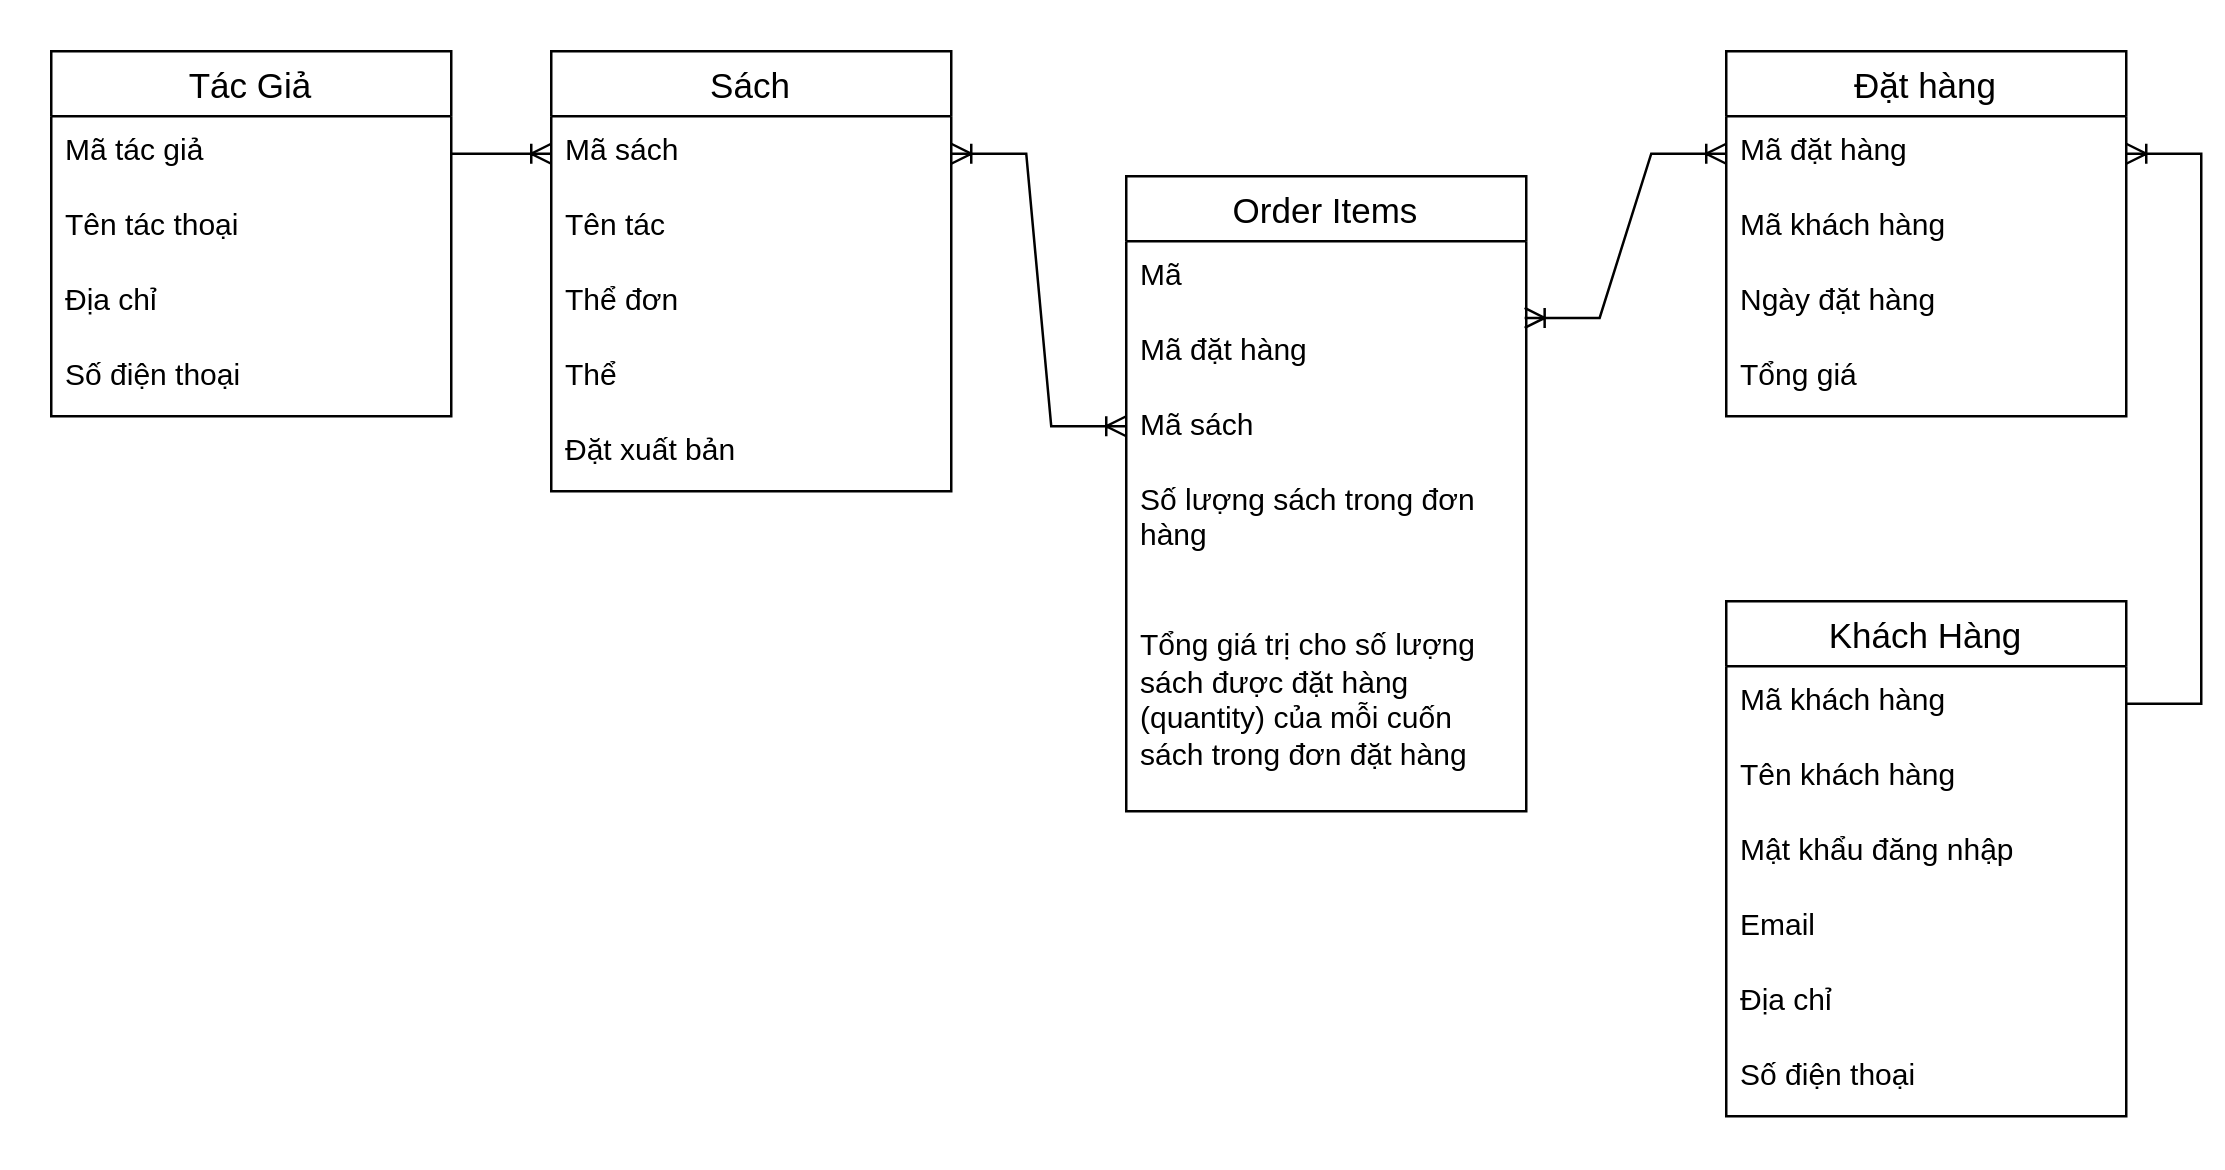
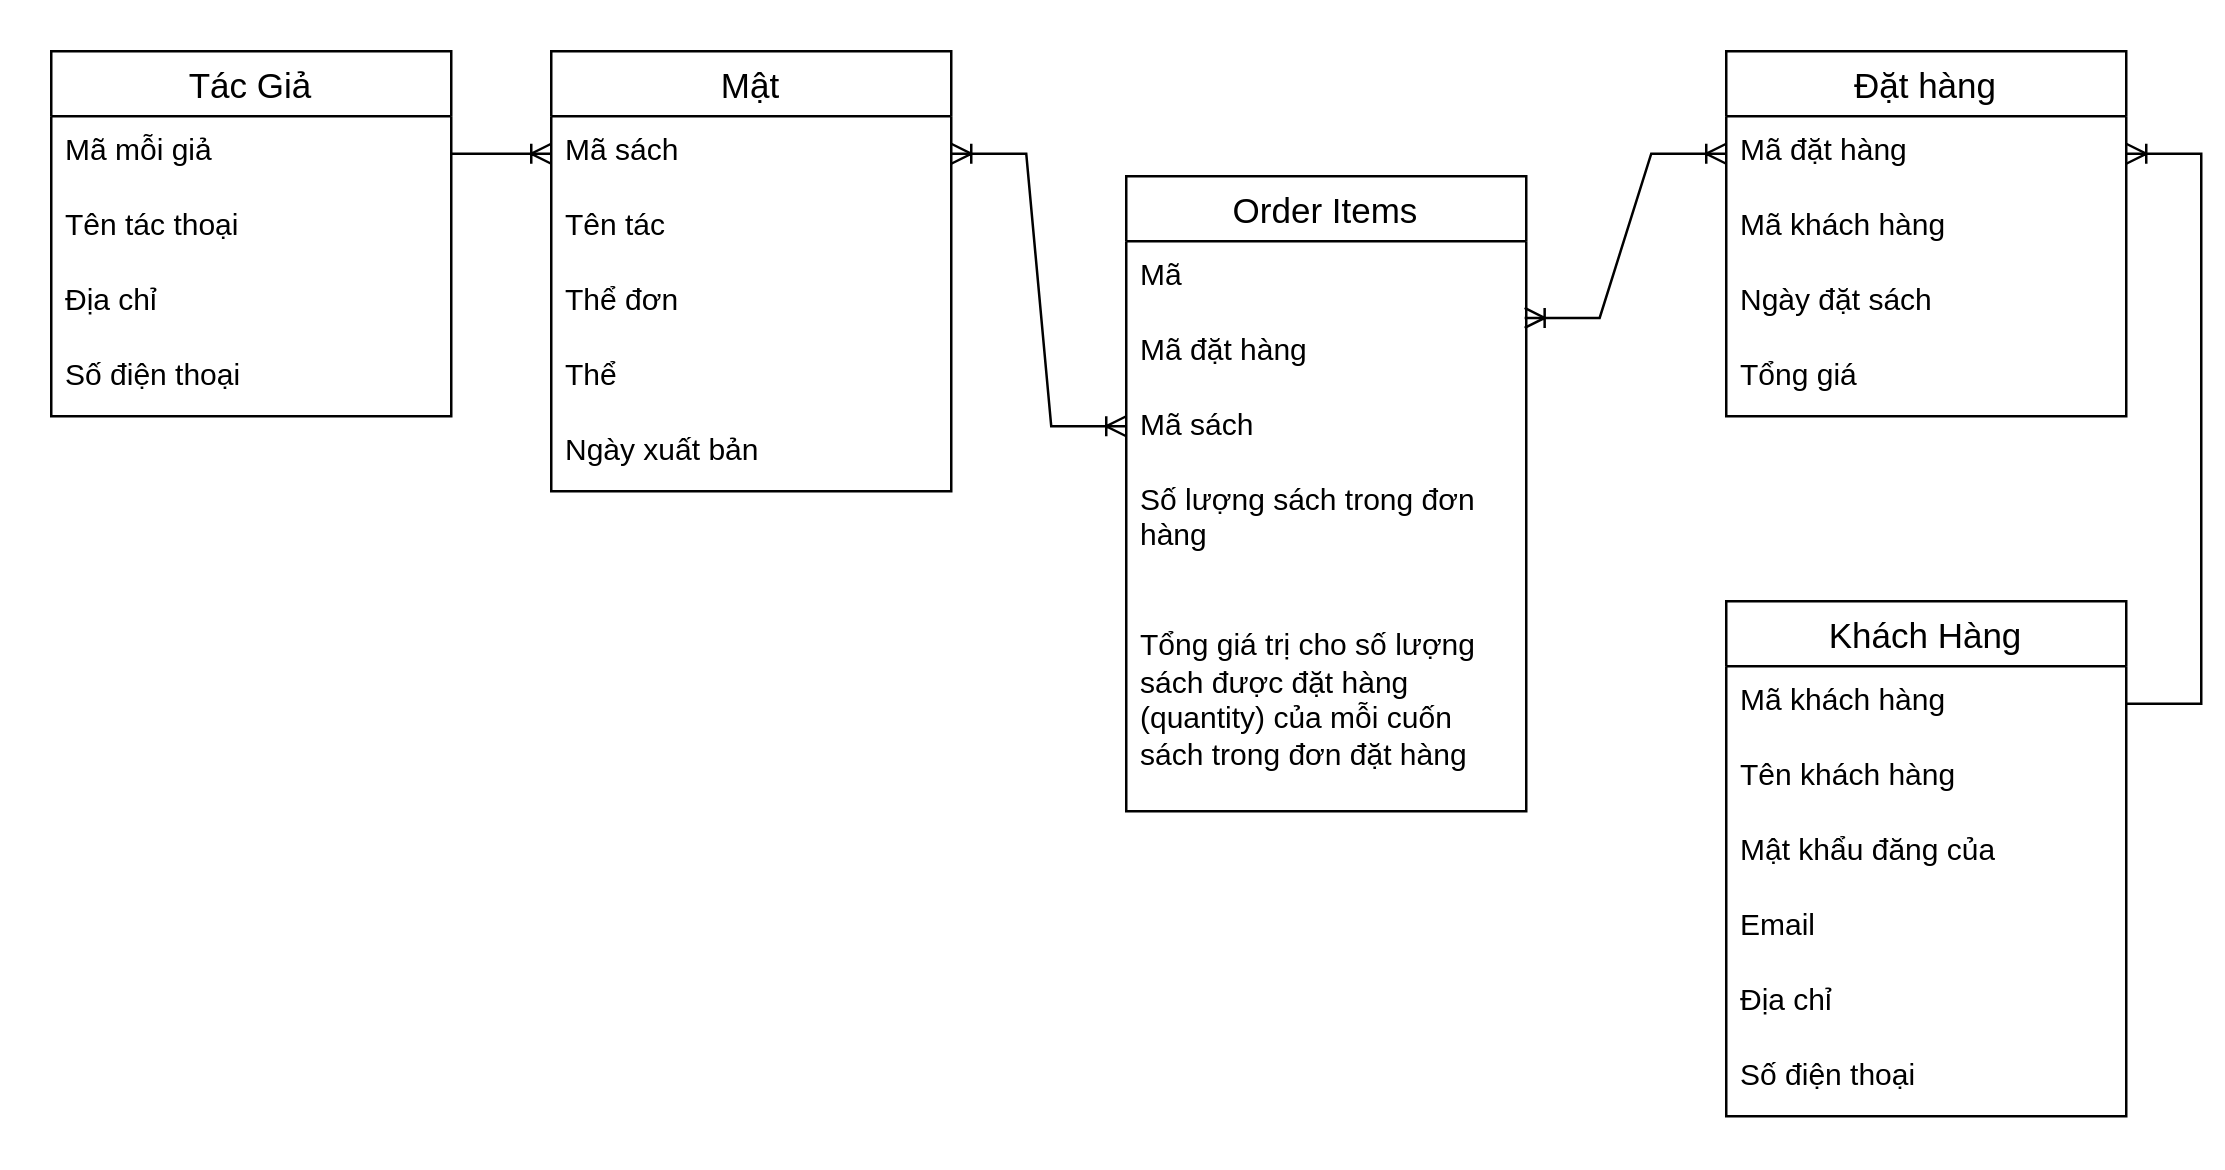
(750, 86) -> (750, 86)
(139, 152) -> (135, 152)
(1843, 302) -> (1843, 302)
(659, 452) -> (668, 452)
(1881, 852) -> (1872, 852)
